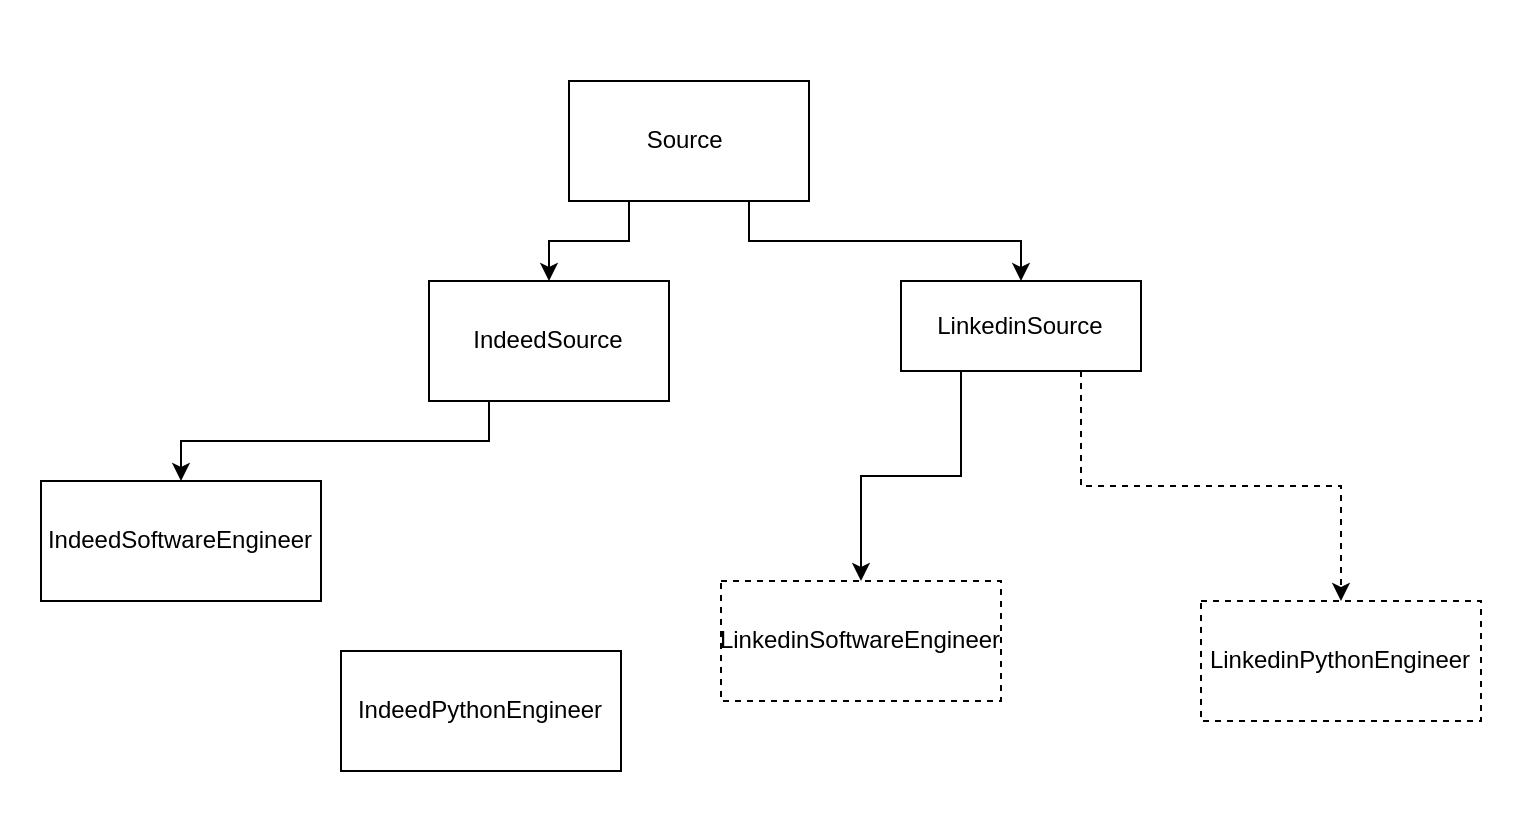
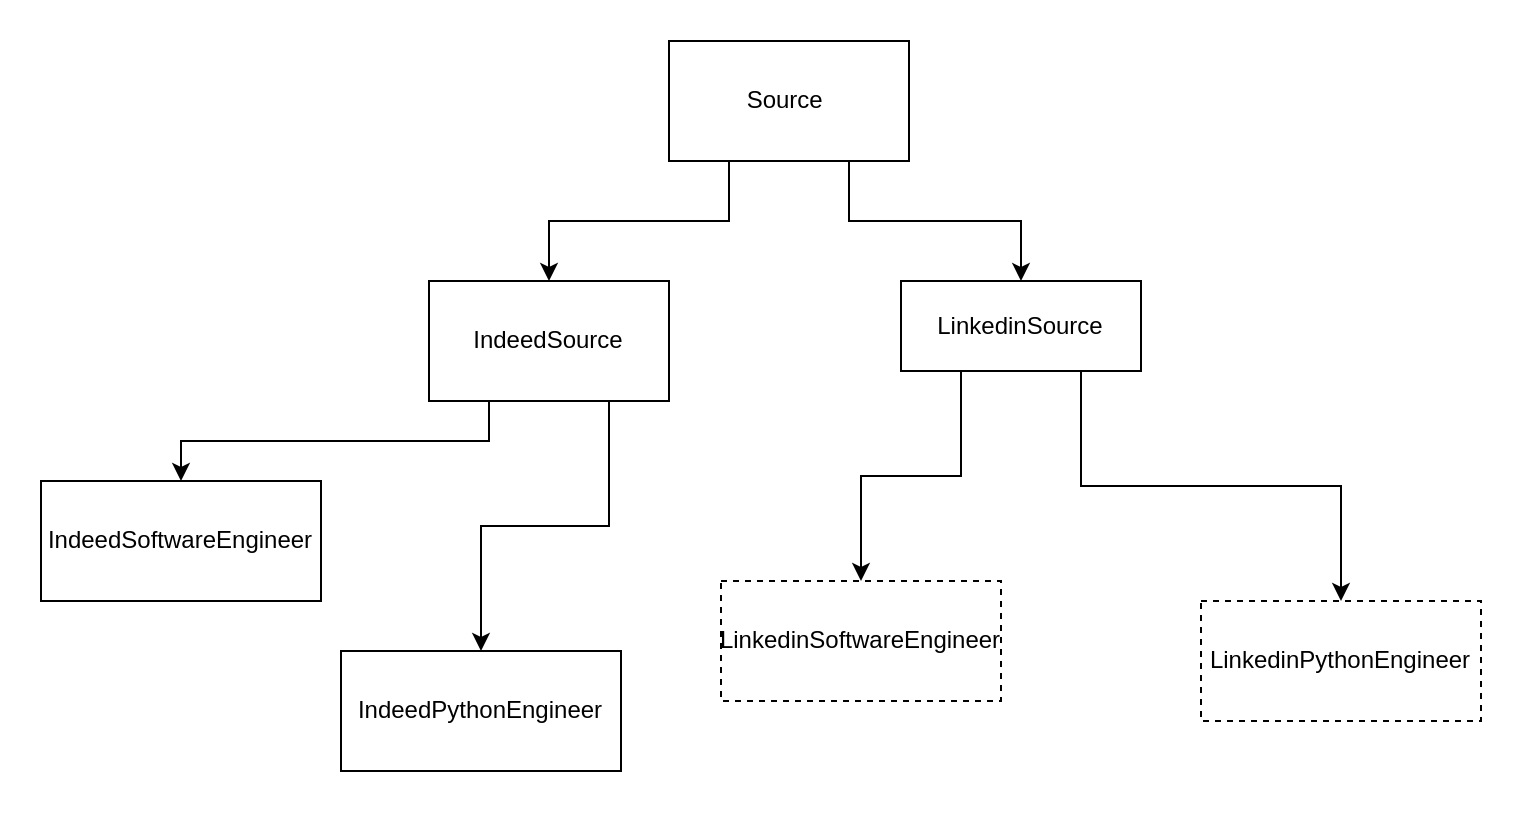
(689, 141) -> (789, 101)
(1206, 486) -> (1206, 486)
none -> (552, 526)
